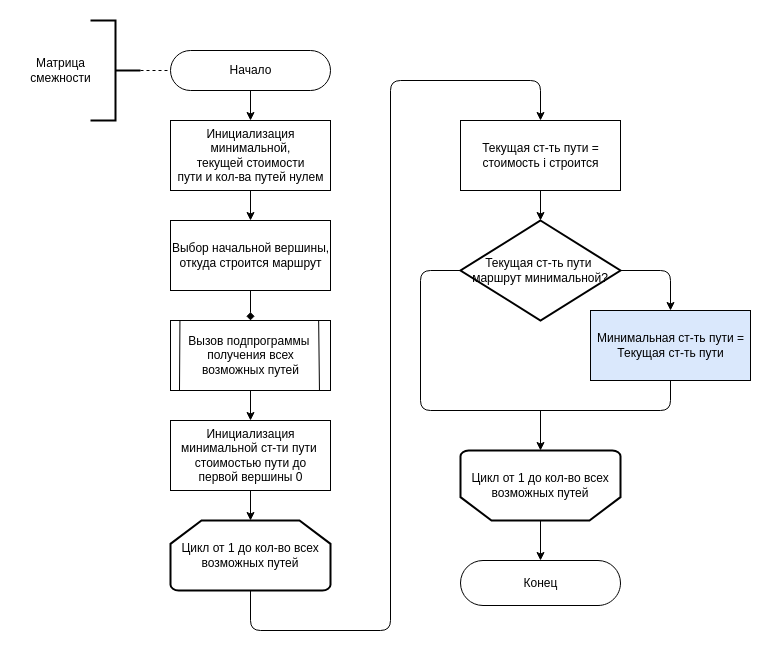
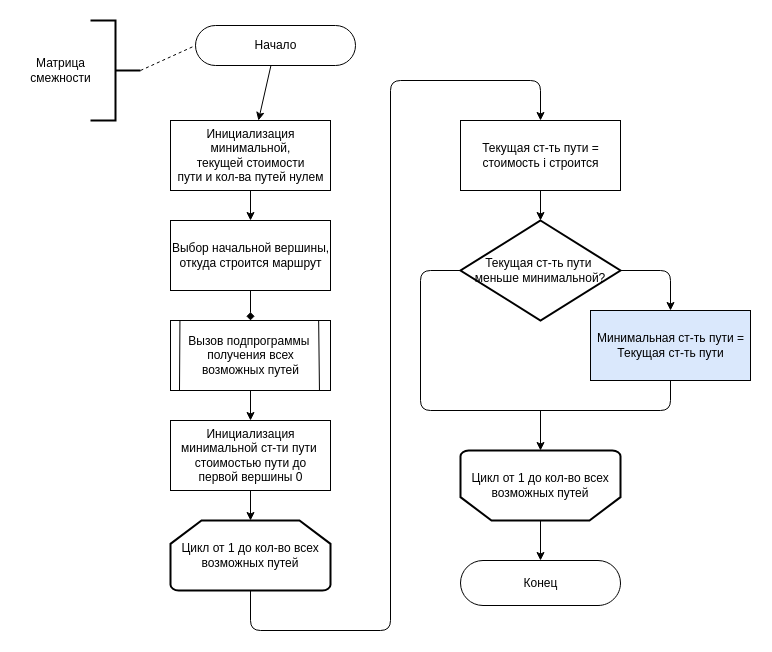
(251, 71) -> (276, 46)
(541, 271) -> (541, 271)
